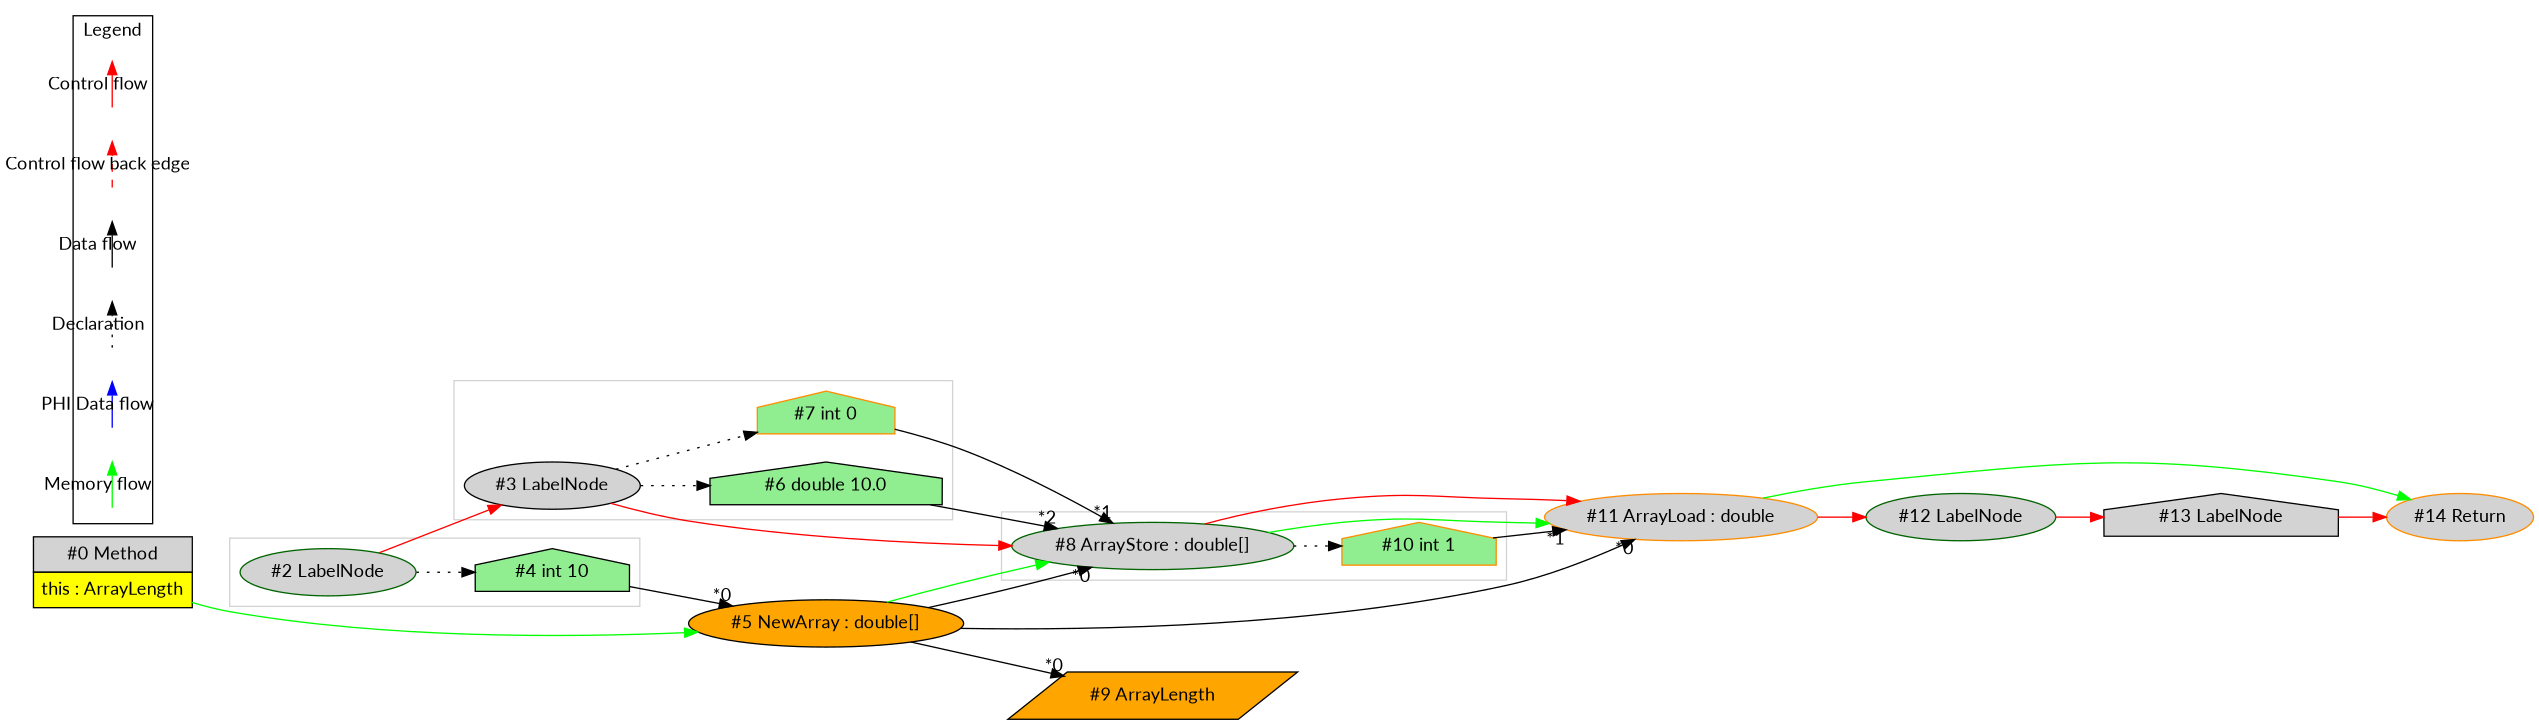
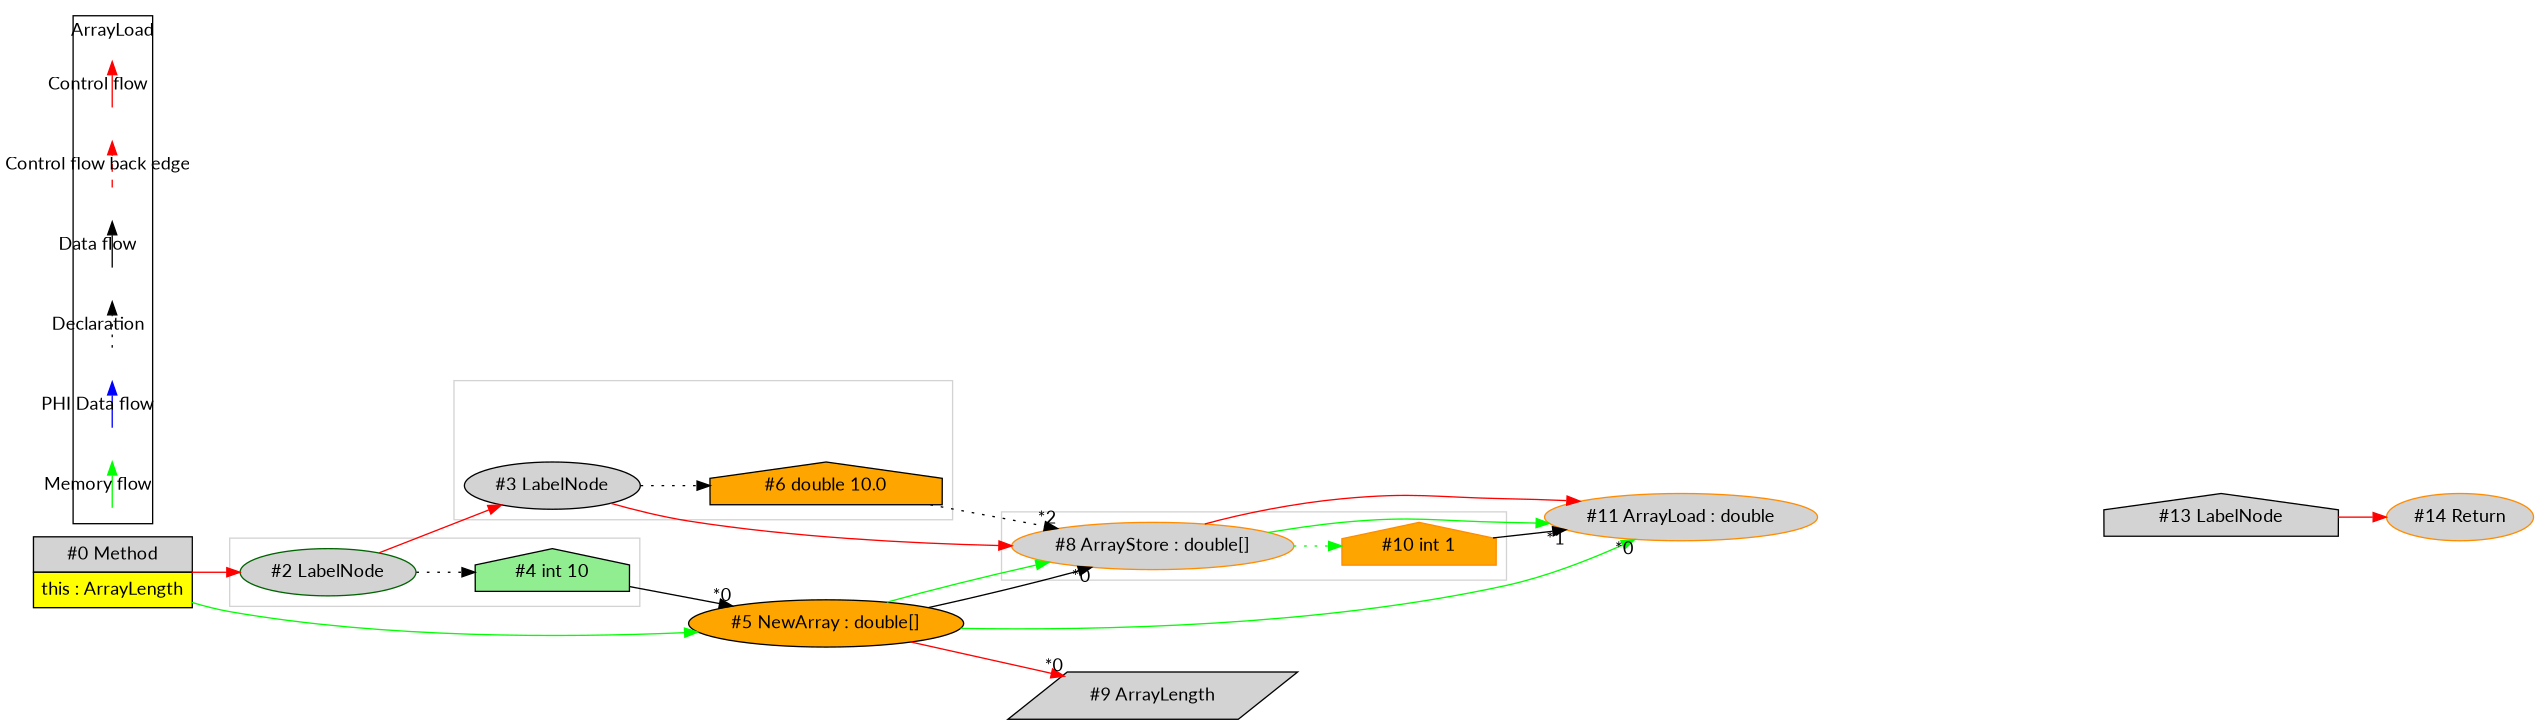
(113, 31) -> (113, 31)
(826, 415) -> none
(2081, 464) -> none
(826, 486) -> (826, 486)
(987, 515) -> (987, 515)
(1961, 517) -> none
(1153, 546) -> (1153, 546)
(1311, 546) -> (1311, 546)
(1419, 546) -> (1419, 546)
none -> (209, 572)
(1296, 617) -> (1296, 617)
(981, 658) -> (981, 658)
(1153, 696) -> (1153, 696)
